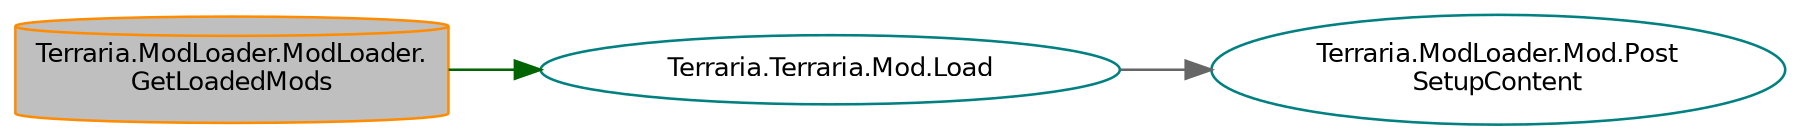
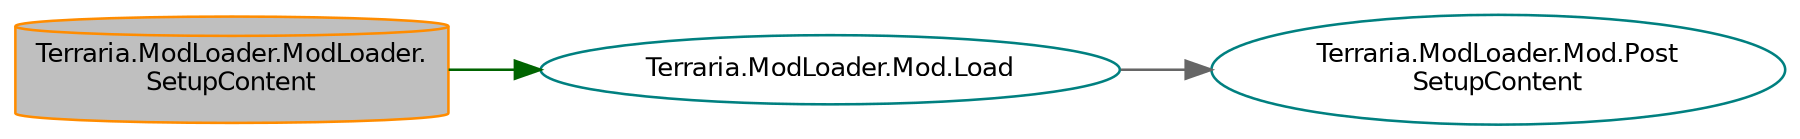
(232, 70) -> (232, 70)
(830, 70) -> (830, 70)
